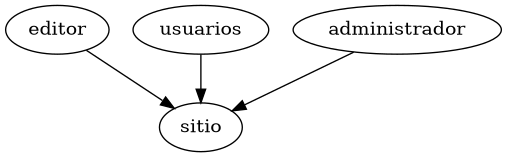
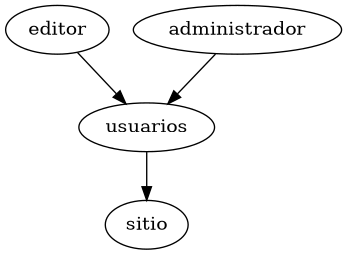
(124, 75) -> (97, 73)
(299, 79) -> (196, 74)
